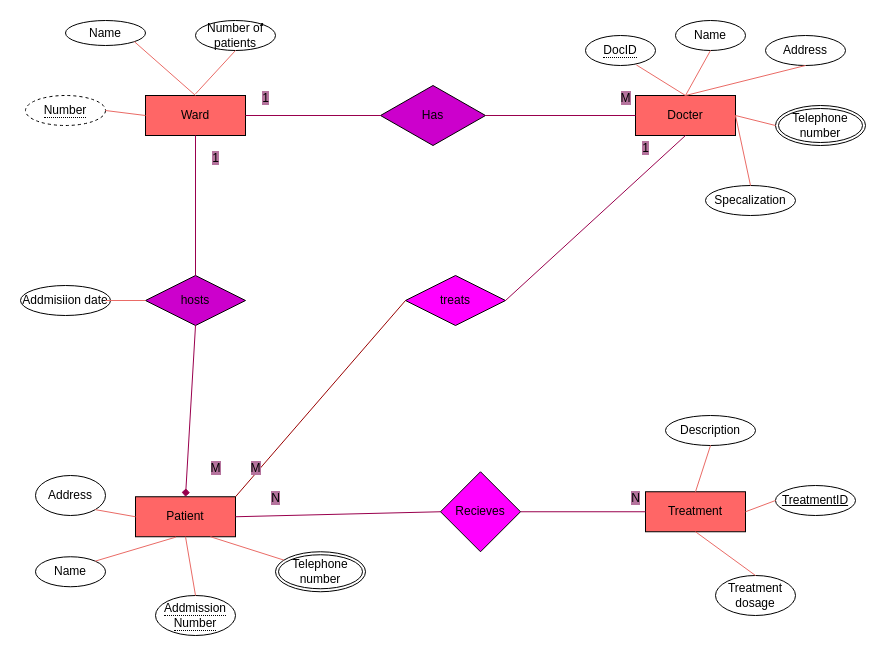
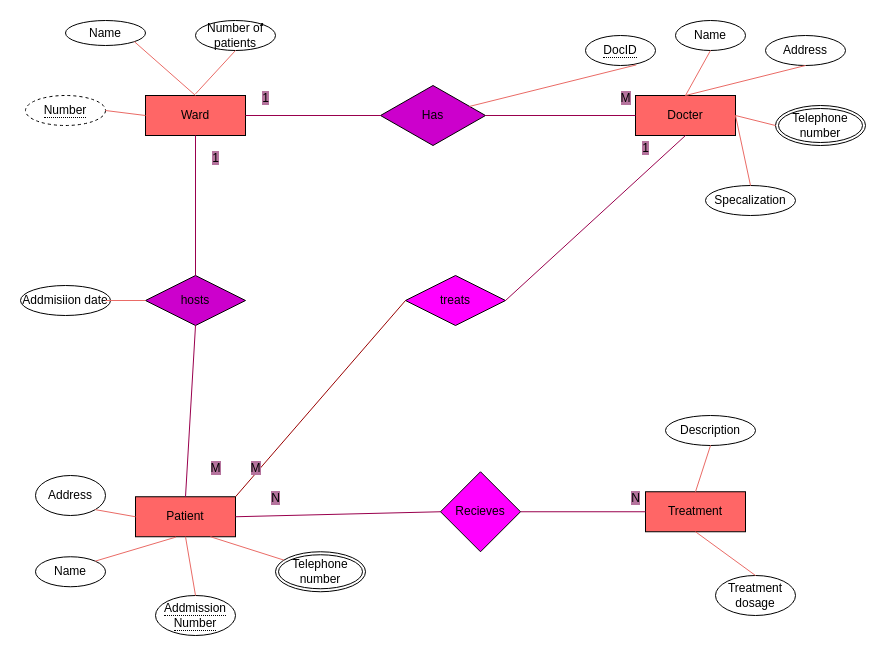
(660, 80) -> (553, 86)
(186, 488) -> (186, 492)
(816, 501) -> none
(761, 506) -> none
